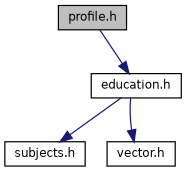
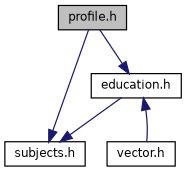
none -> (71, 80)
(130, 114) -> (147, 126)
